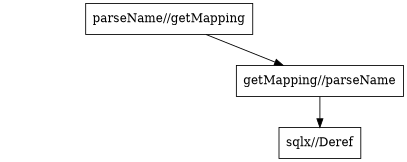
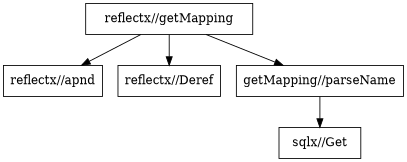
(169, 19) -> (169, 19)
none -> (53, 81)
none -> (169, 81)
(320, 143) -> (320, 143)
